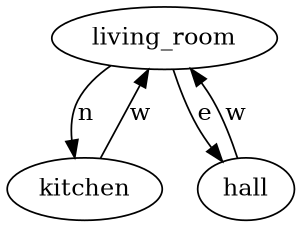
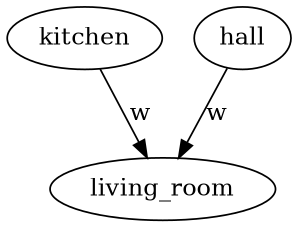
(80, 97) -> none
(189, 110) -> none
